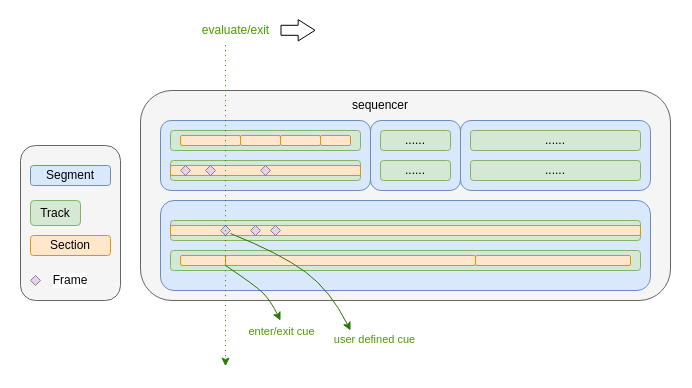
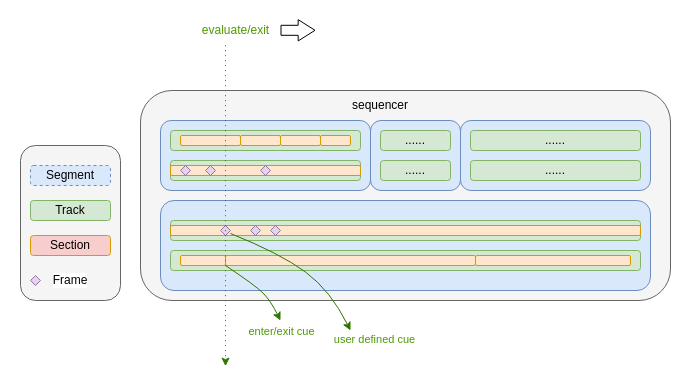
(71, 176) -> (71, 176)
(56, 213) -> (71, 211)
(71, 246) -> (71, 246)
